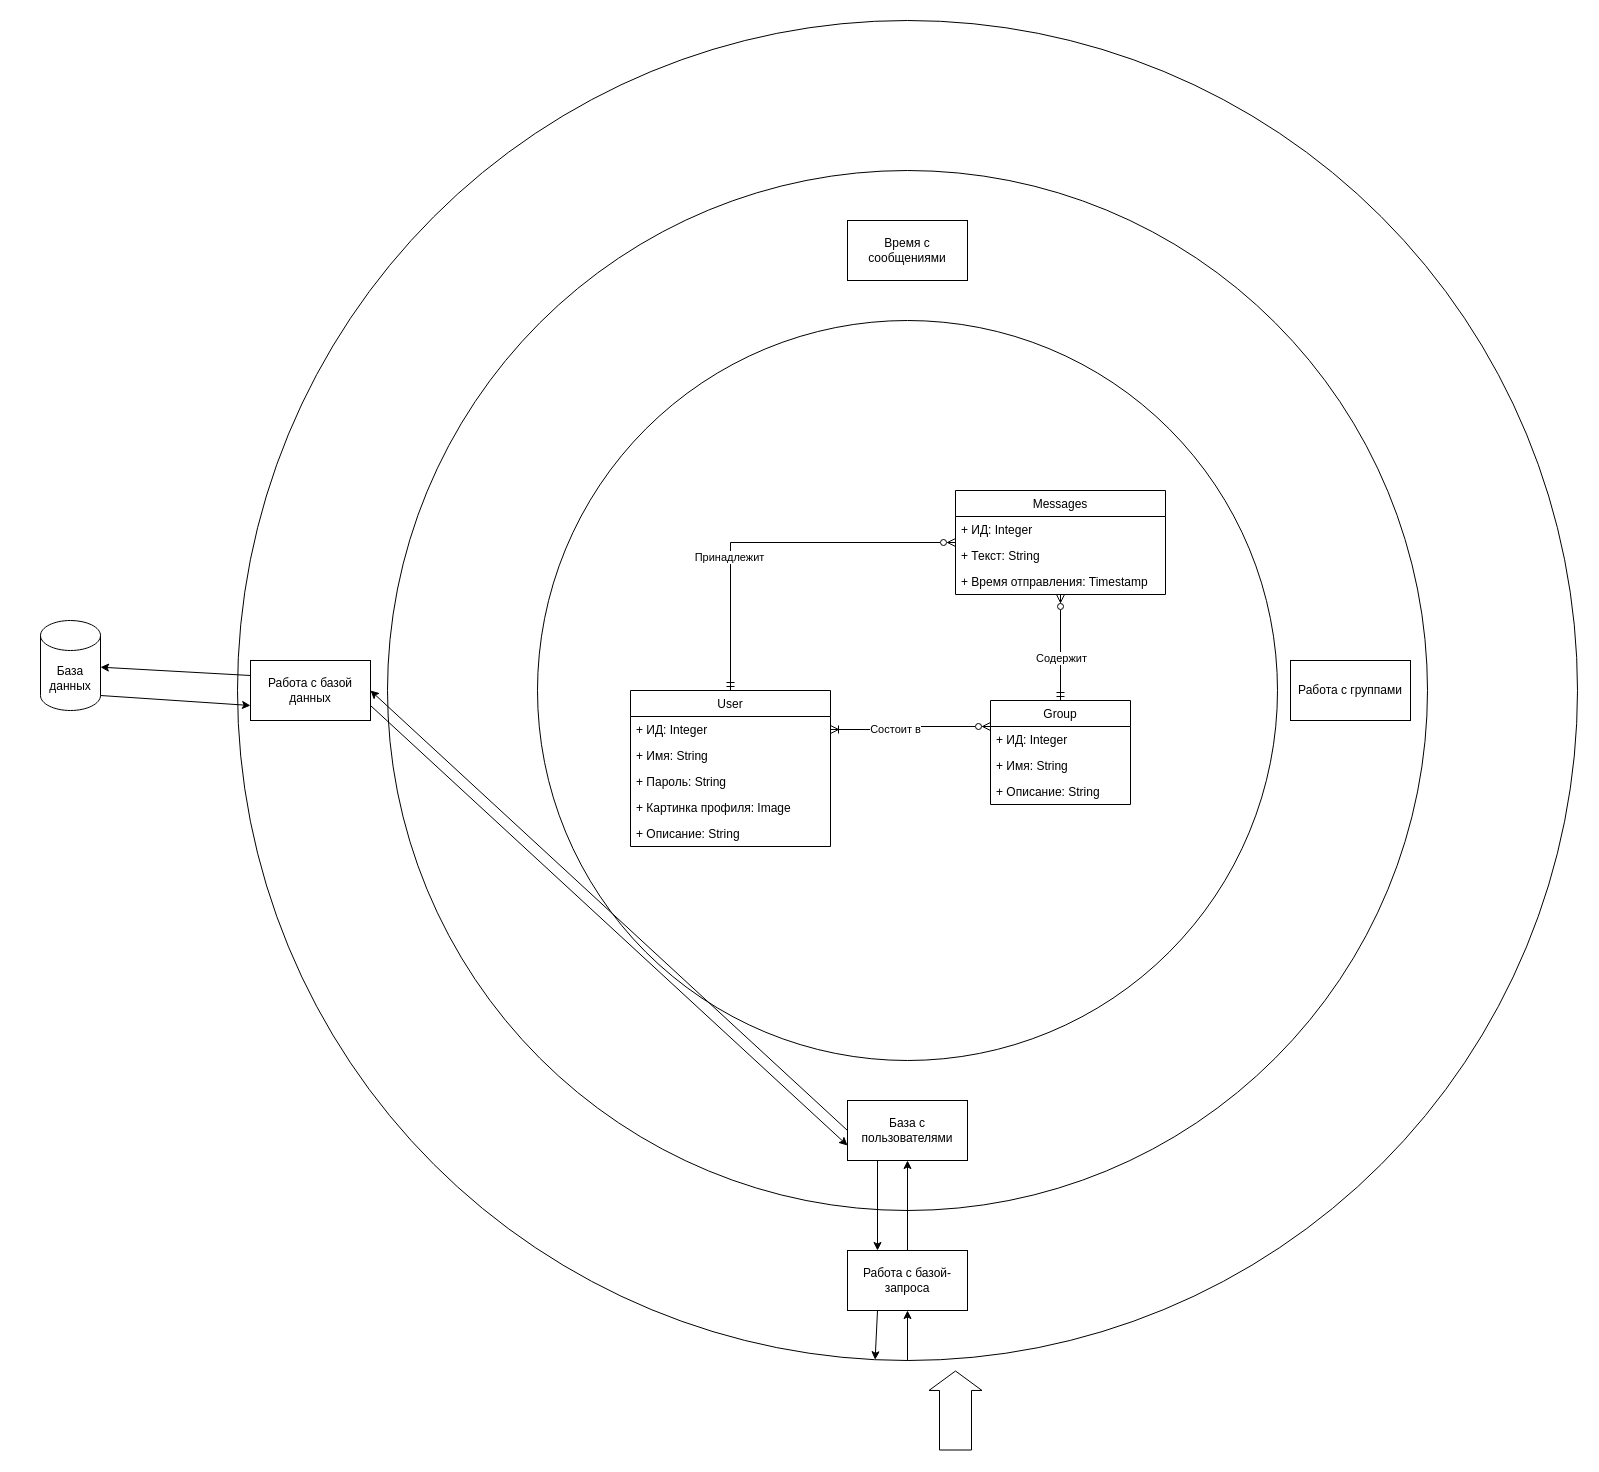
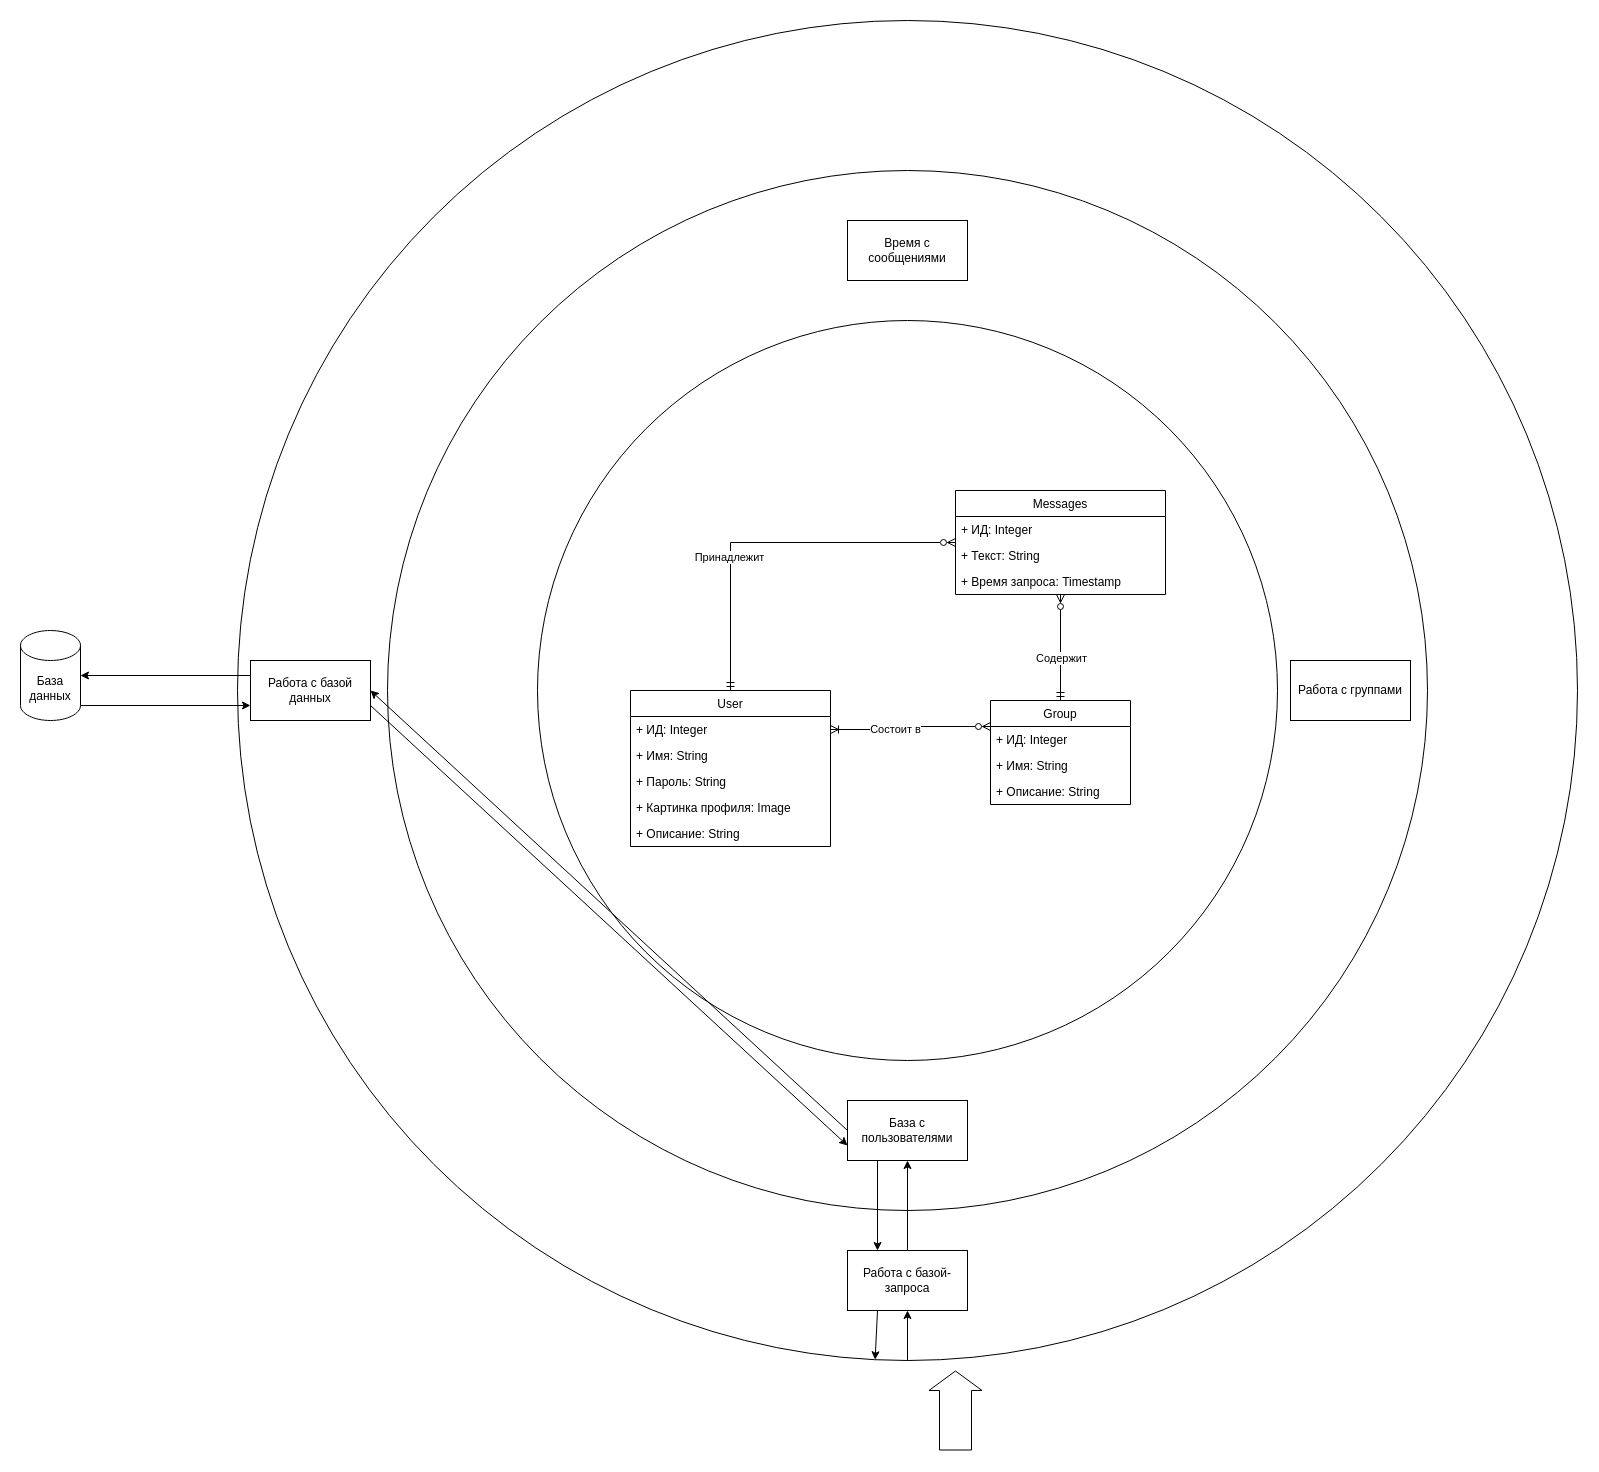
(1054, 582) -> (1041, 582)
(71, 666) -> (51, 676)
